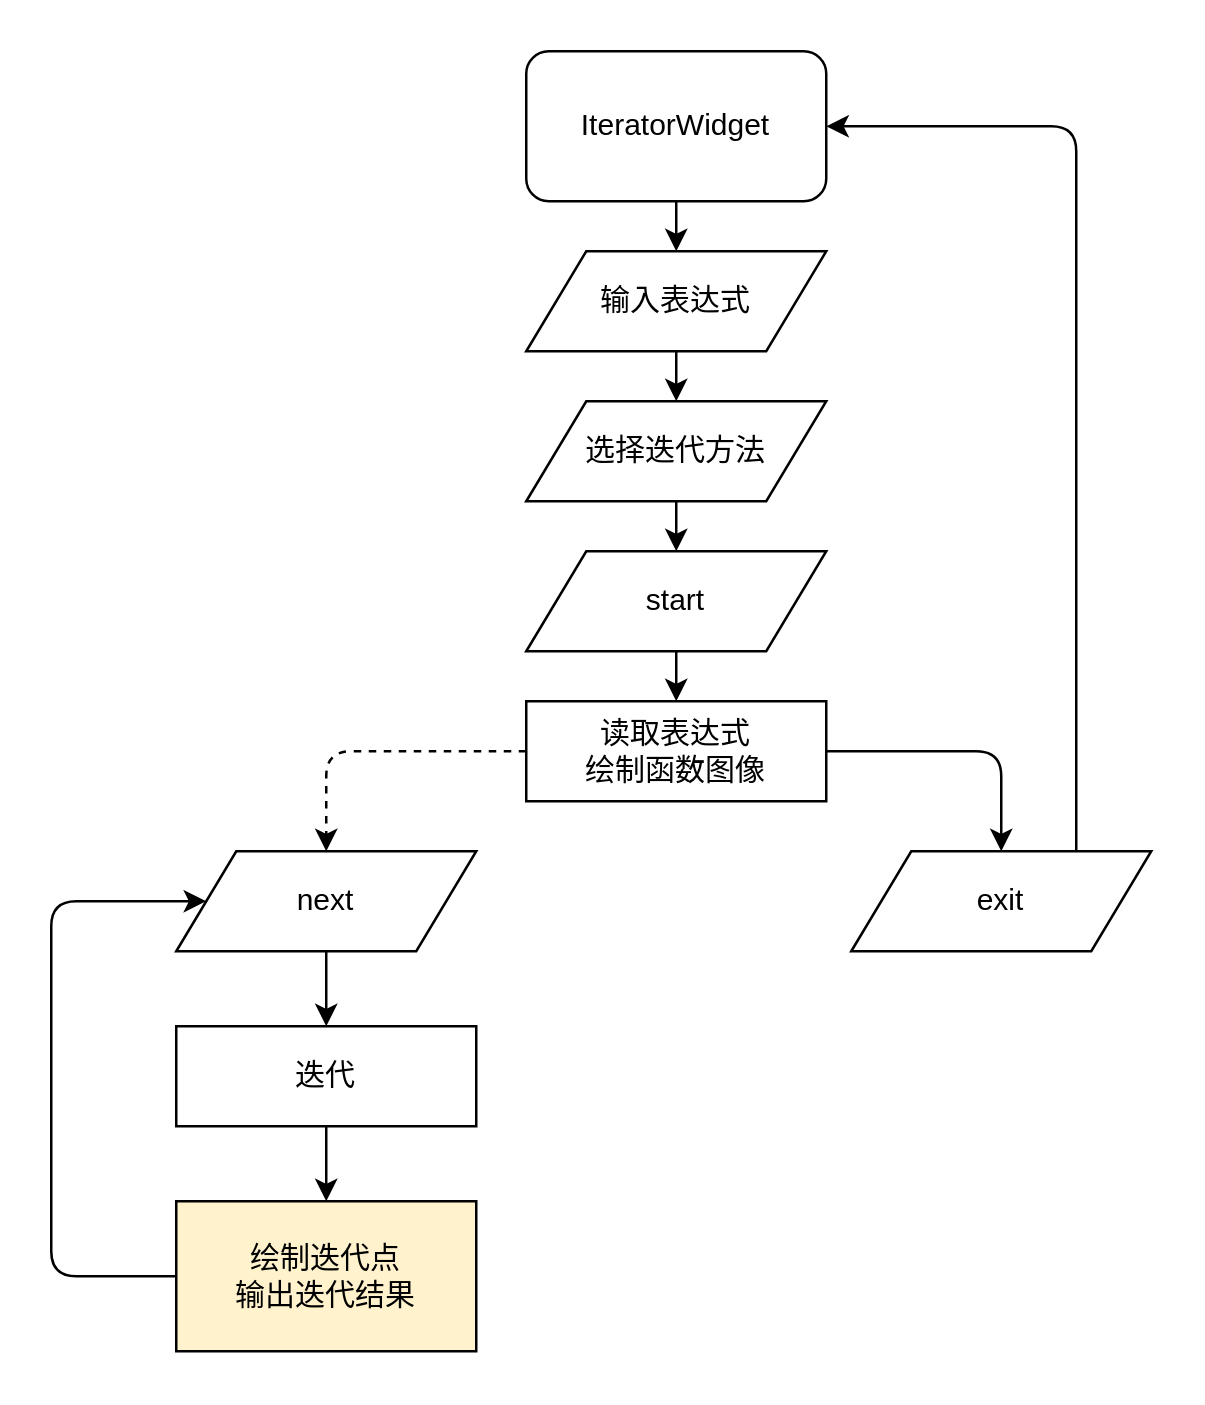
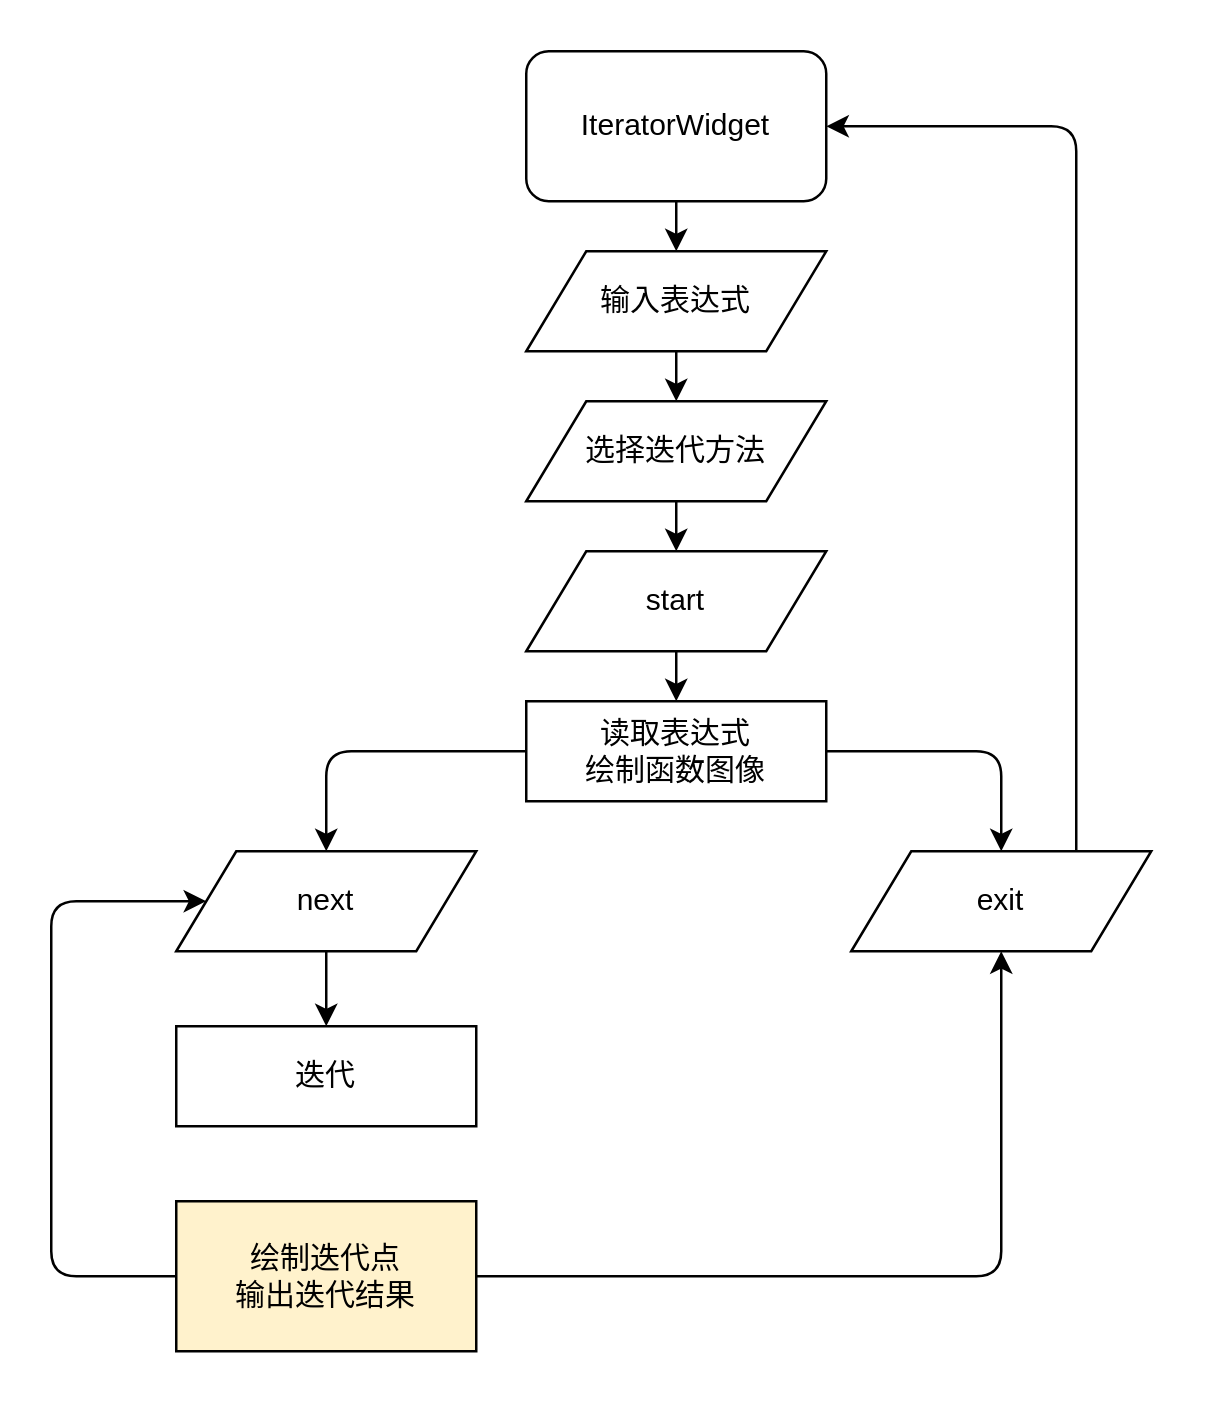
(391, 751) -> (391, 751)
(326, 1155) -> none
none -> (885, 1276)
